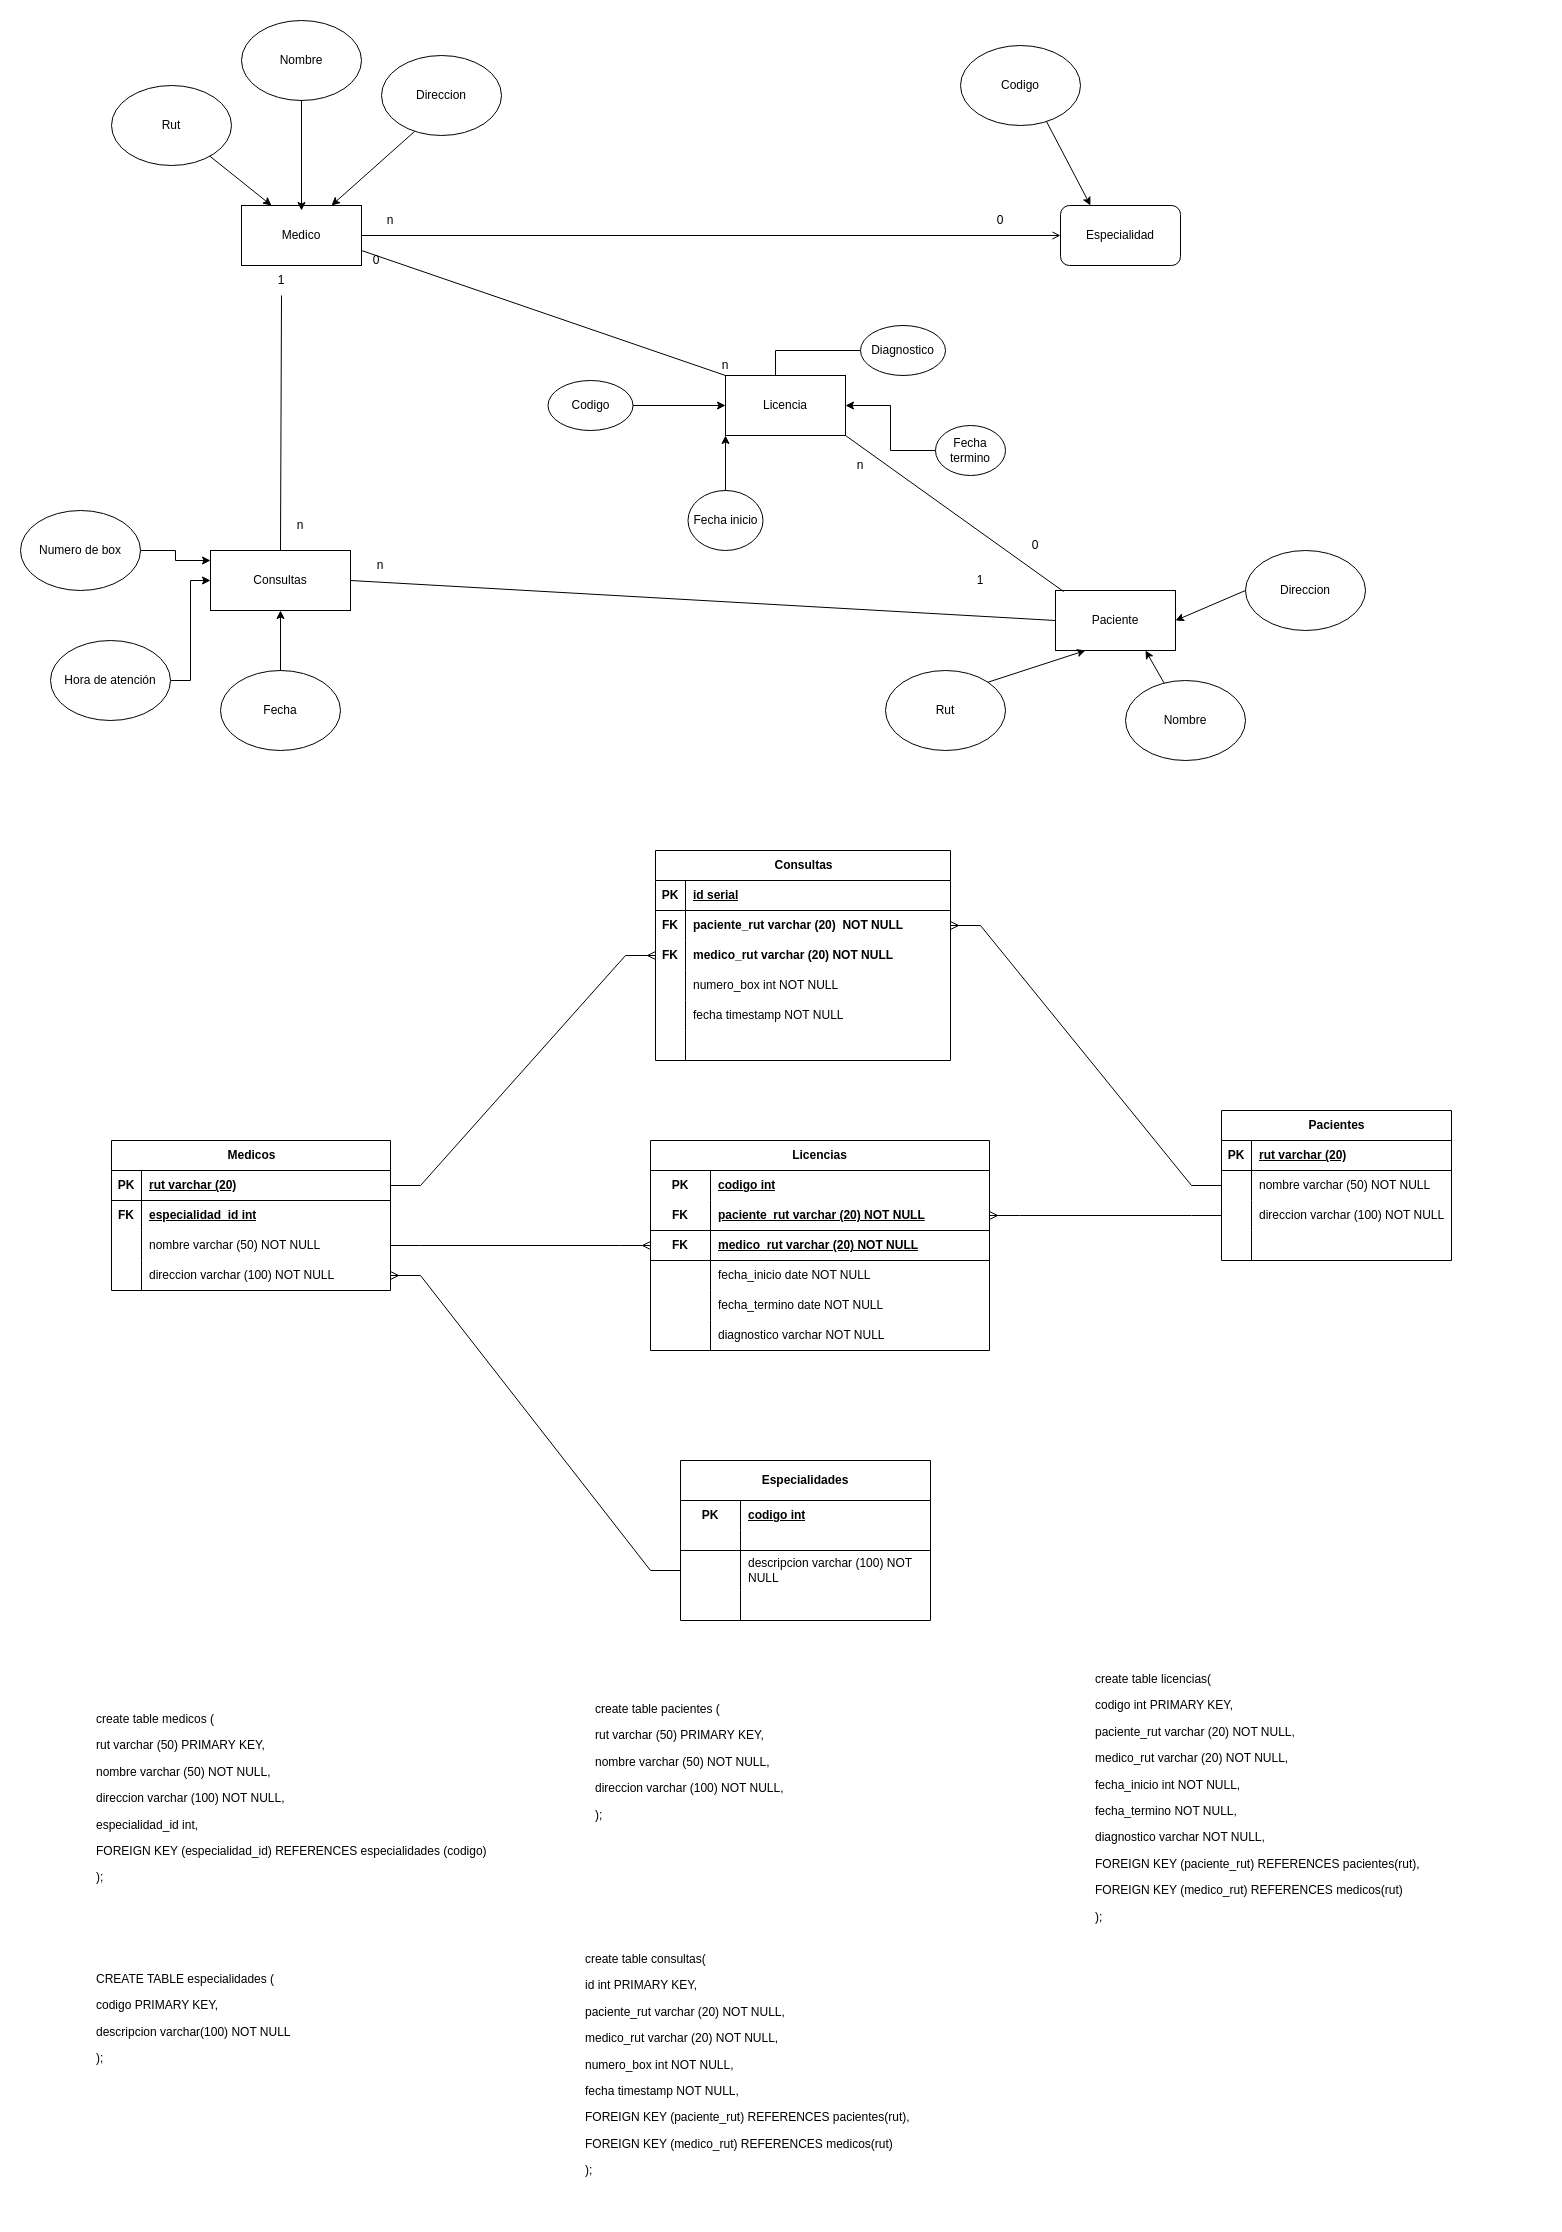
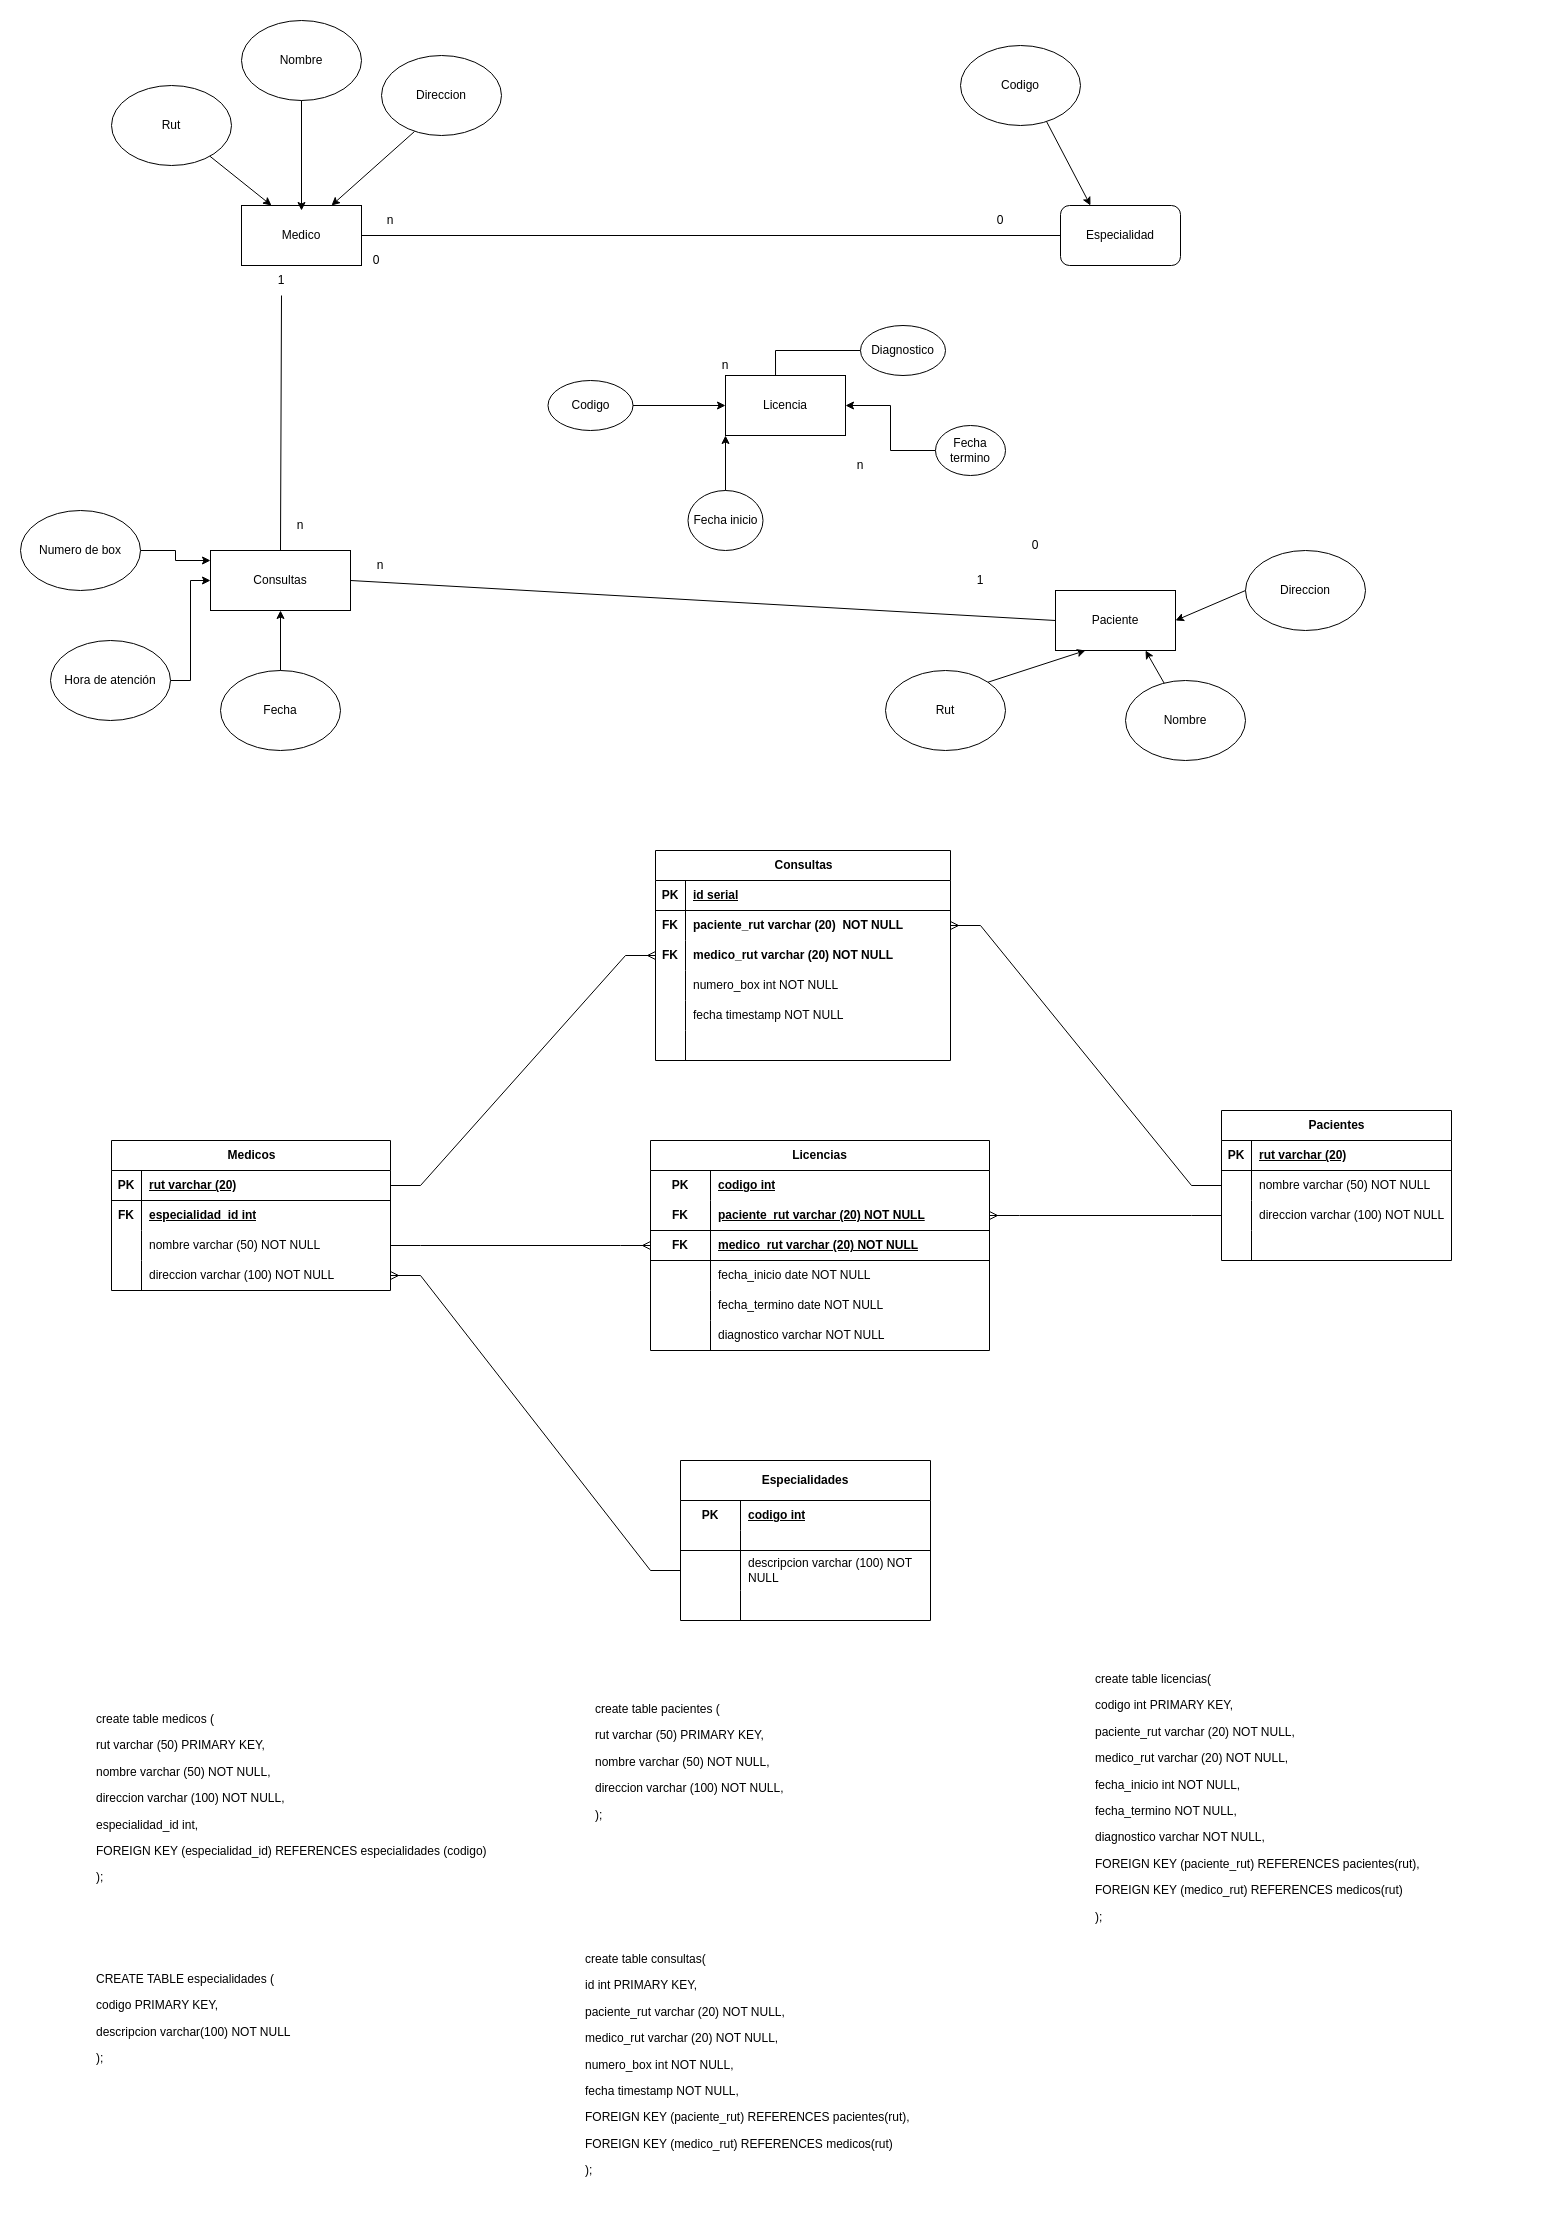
(1054, 236) -> (1055, 236)
(544, 313) -> none
(955, 514) -> none
